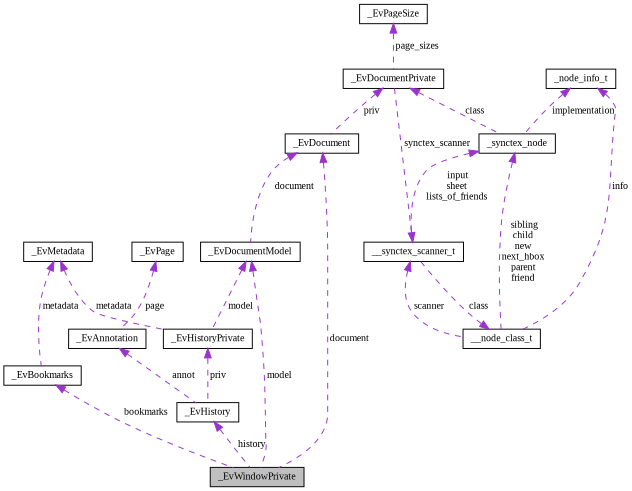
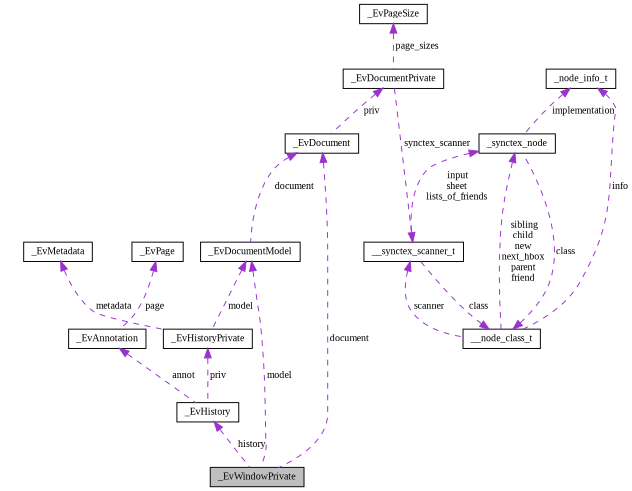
(460, 113) -> (554, 240)
(43, 376) -> none
